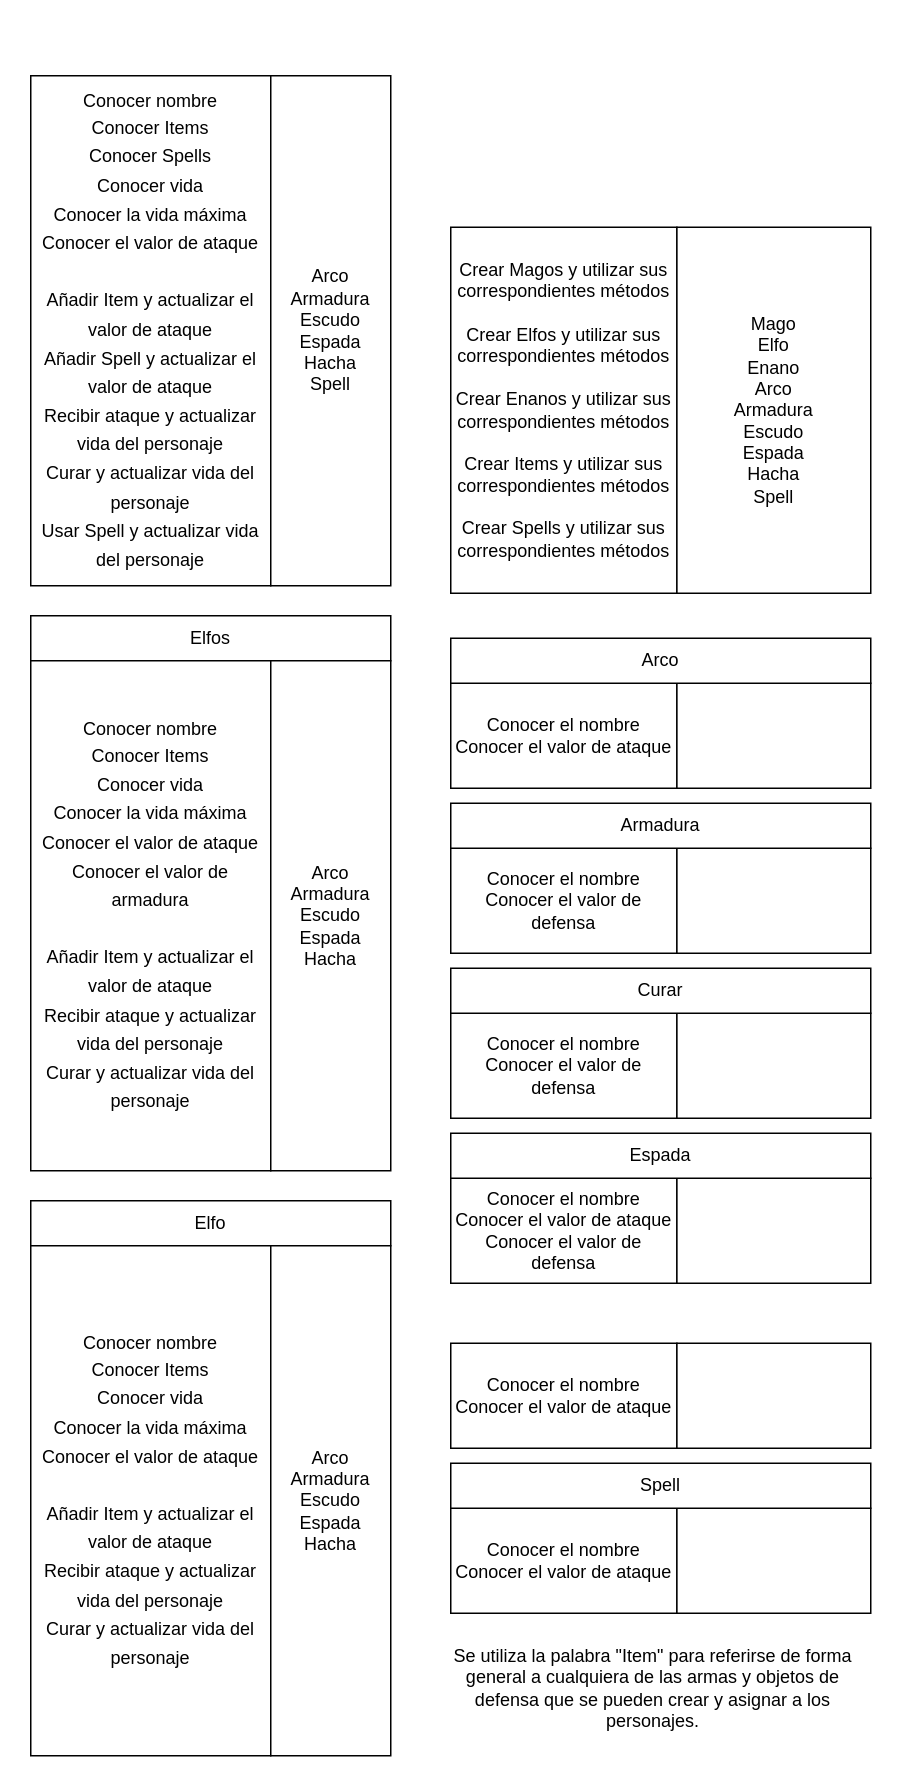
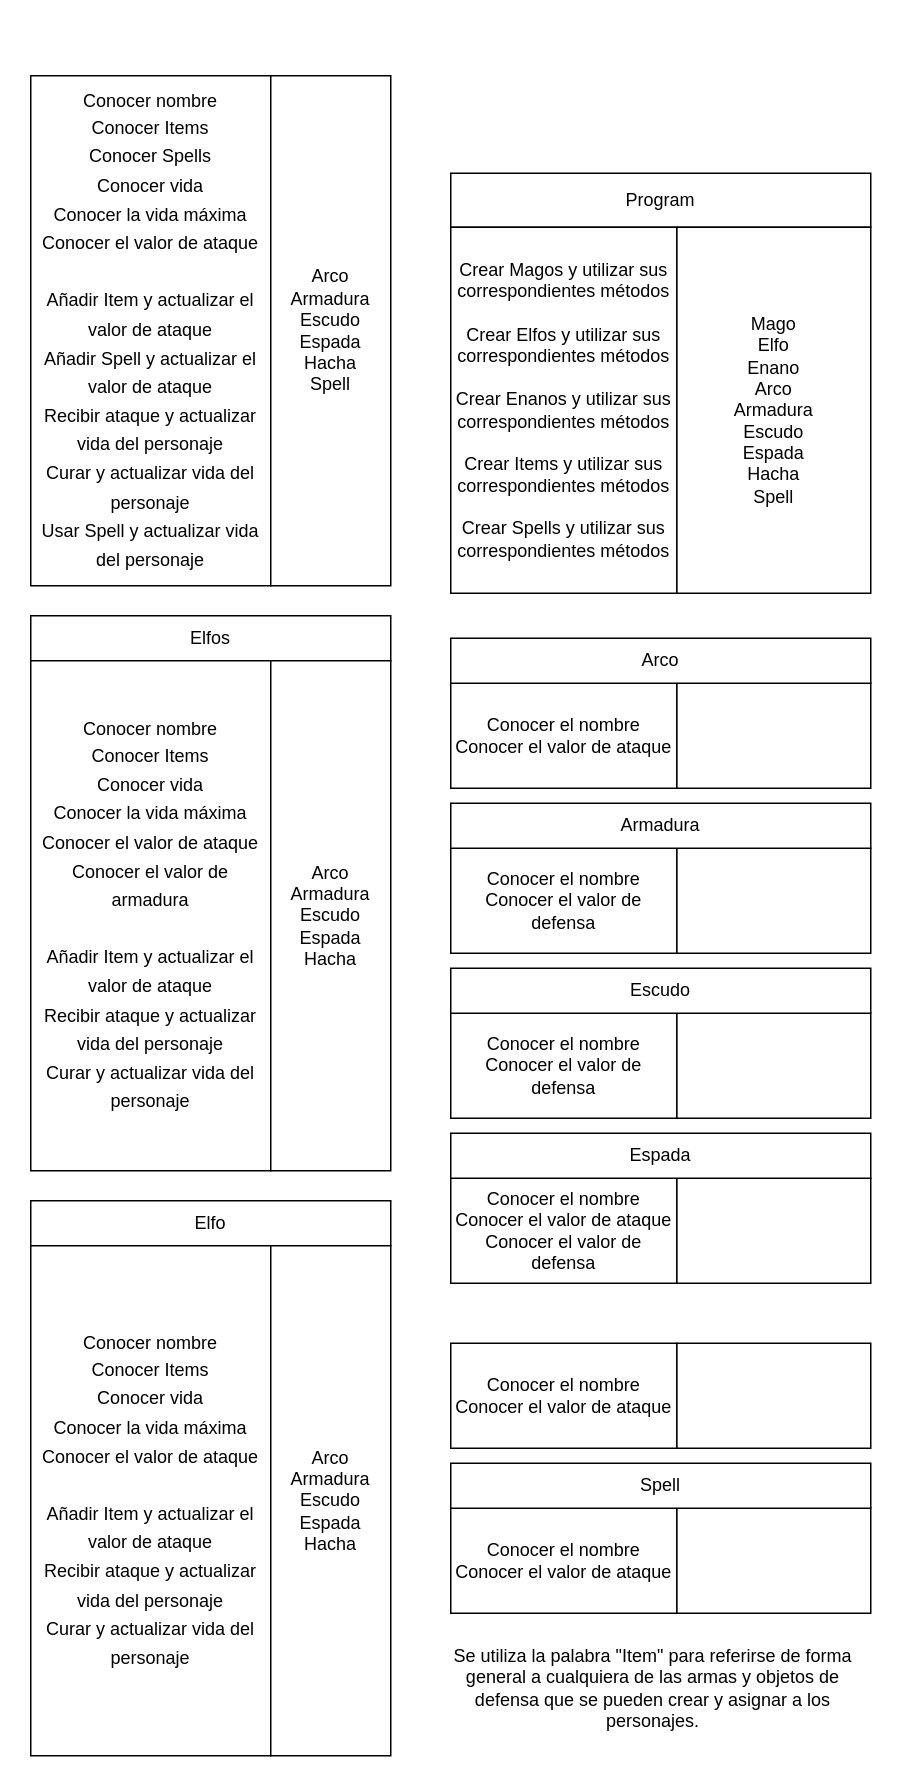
none -> (661, 200)
(661, 991) -> (661, 991)
